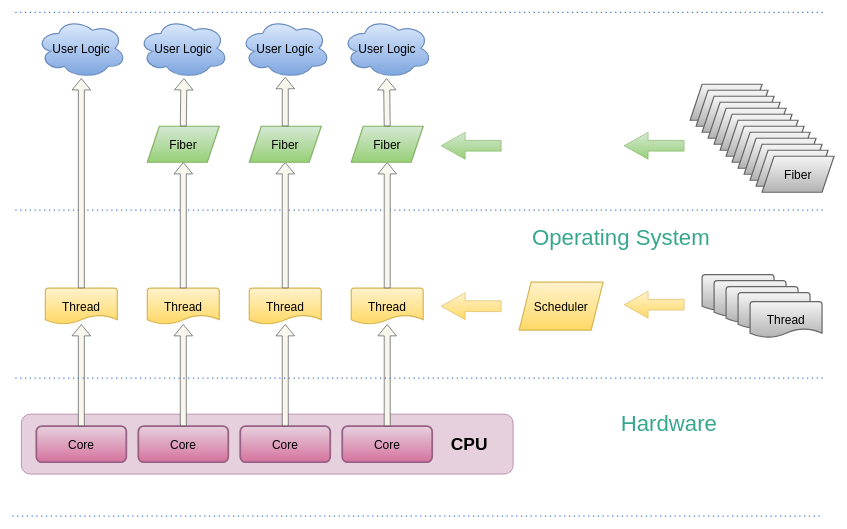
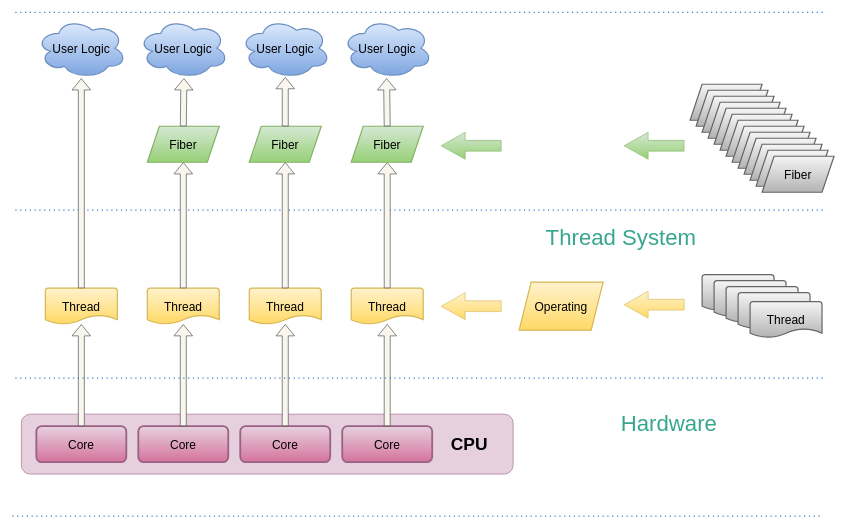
(621, 240) -> (621, 240)
(561, 306) -> (561, 306)
